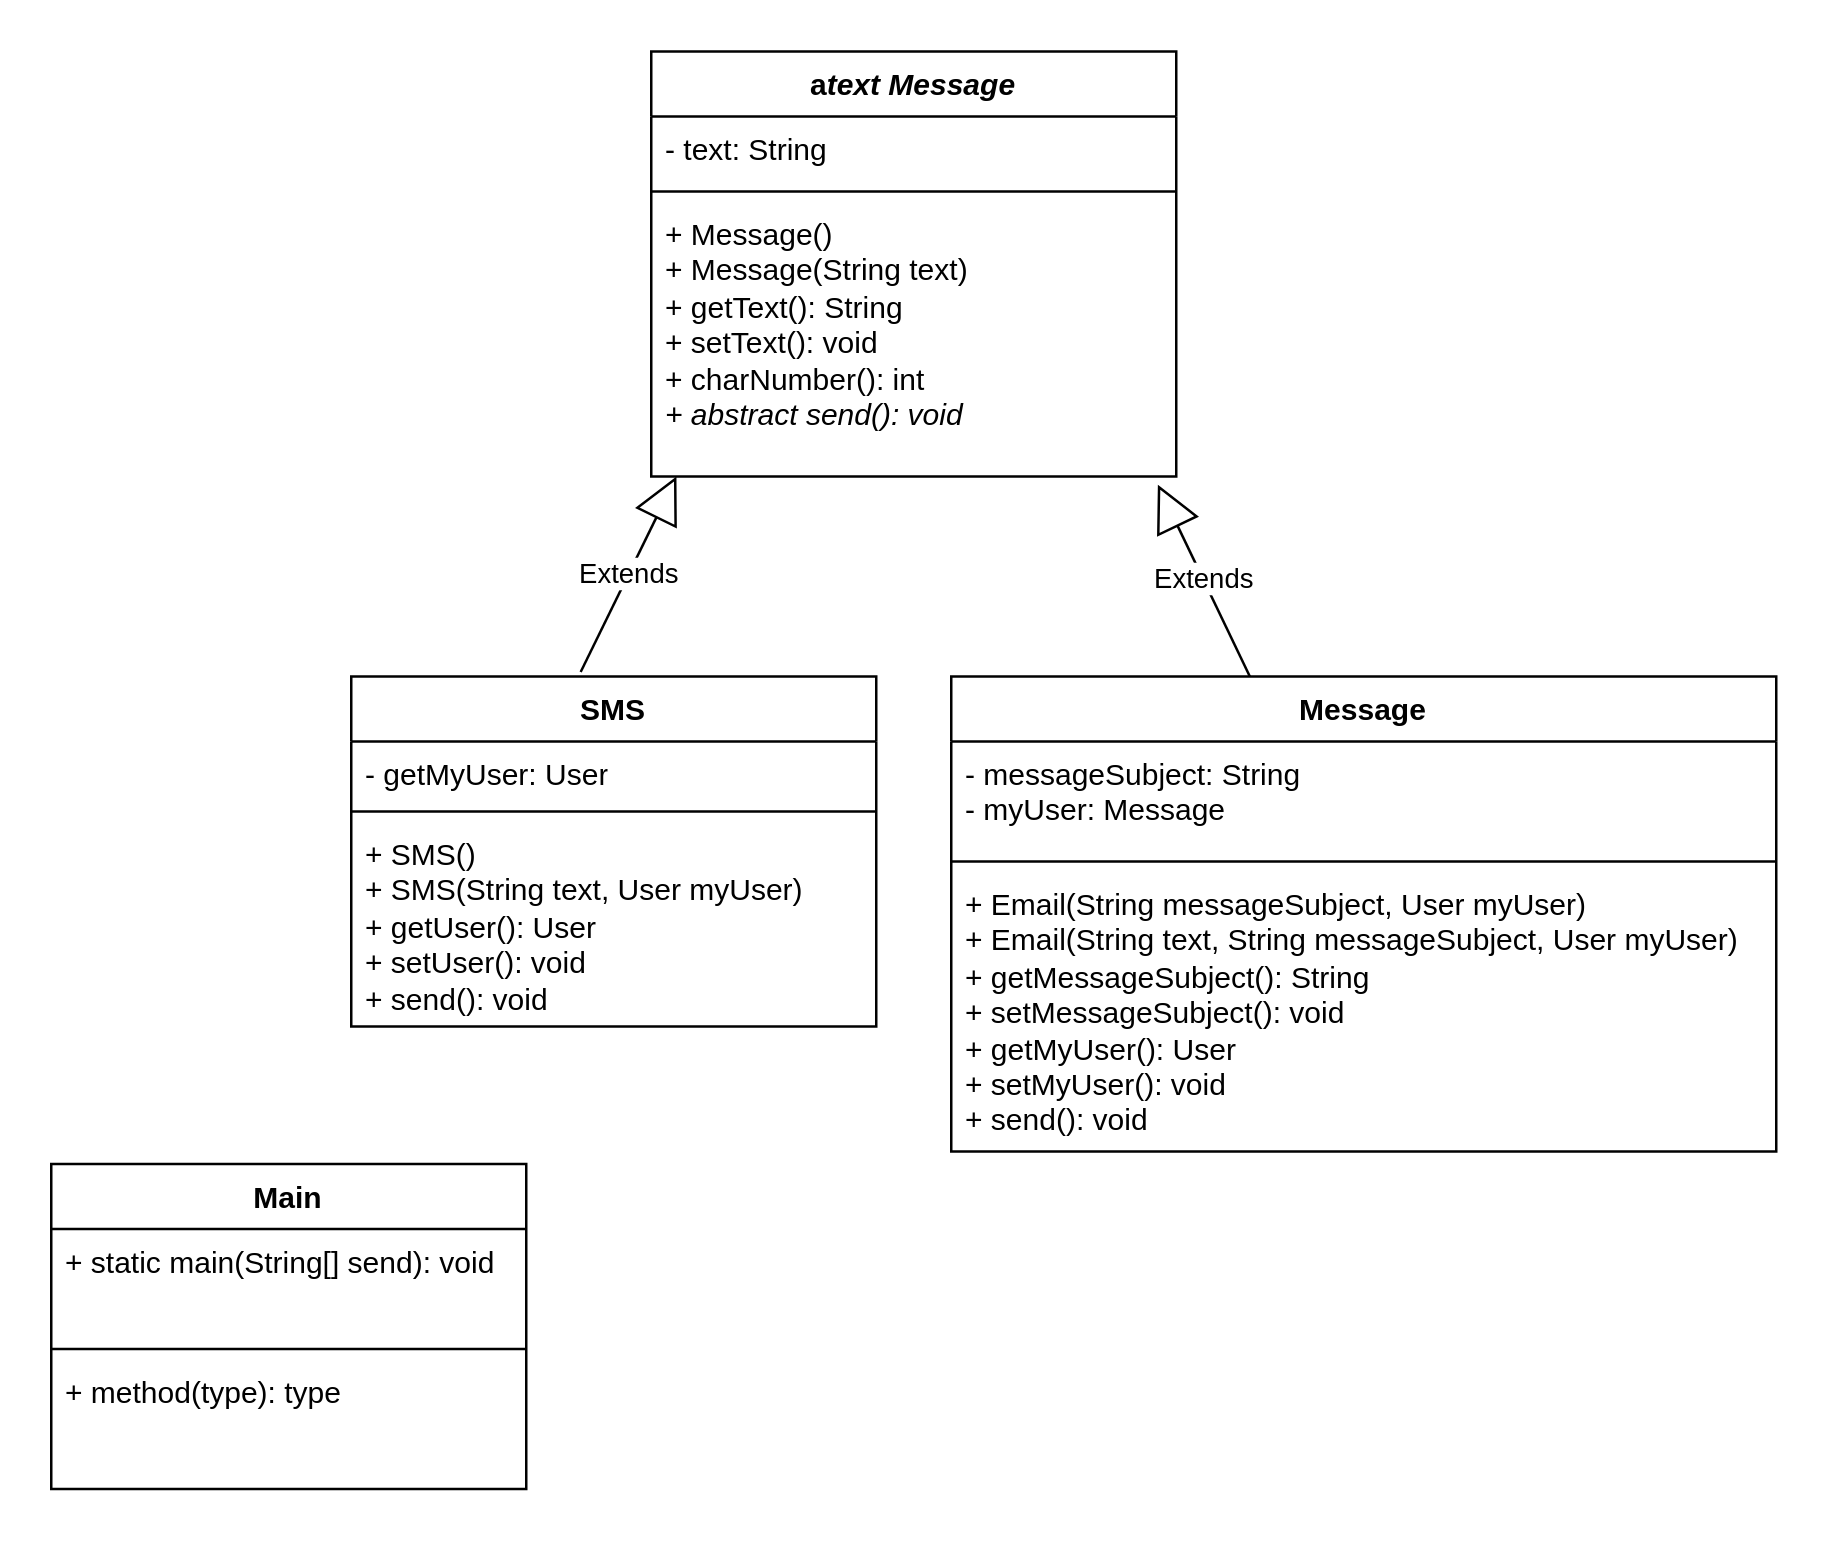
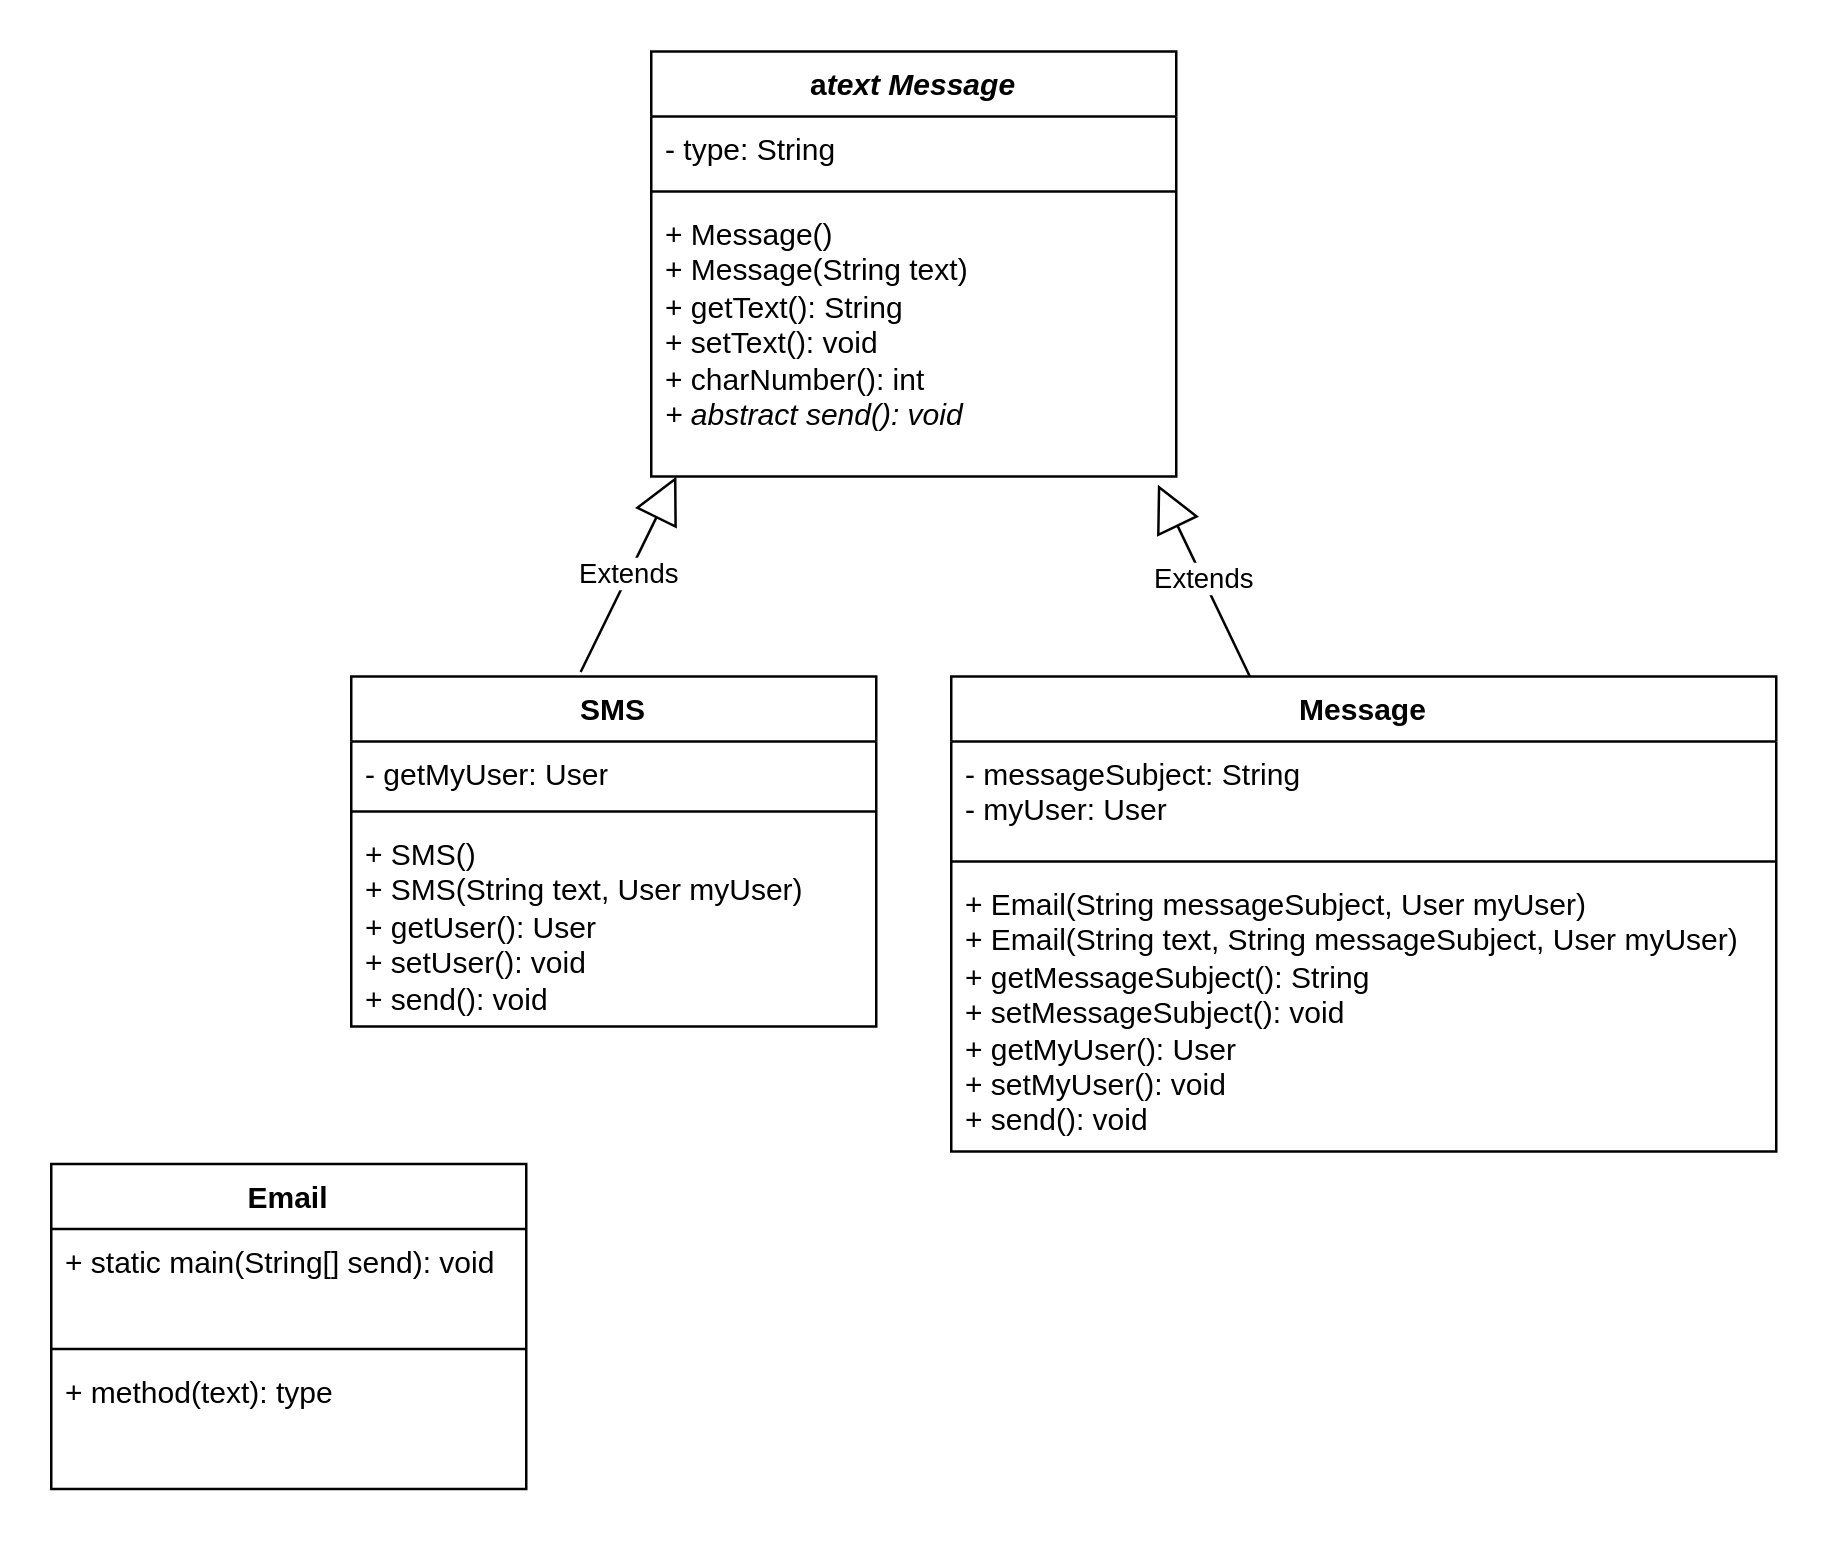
(768, 152) -> (768, 152)
(1152, 795) -> (1152, 795)
(289, 1199) -> (289, 1199)
(223, 1394) -> (223, 1394)
